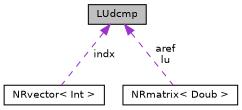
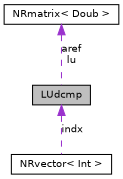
(152, 59) -> (61, 60)
